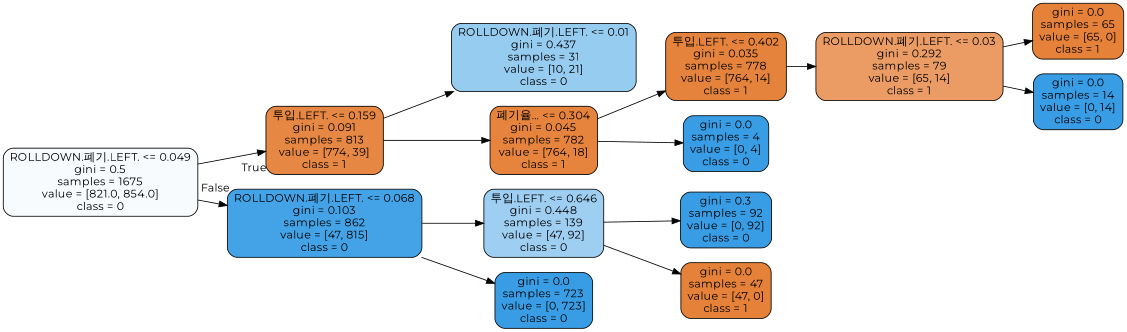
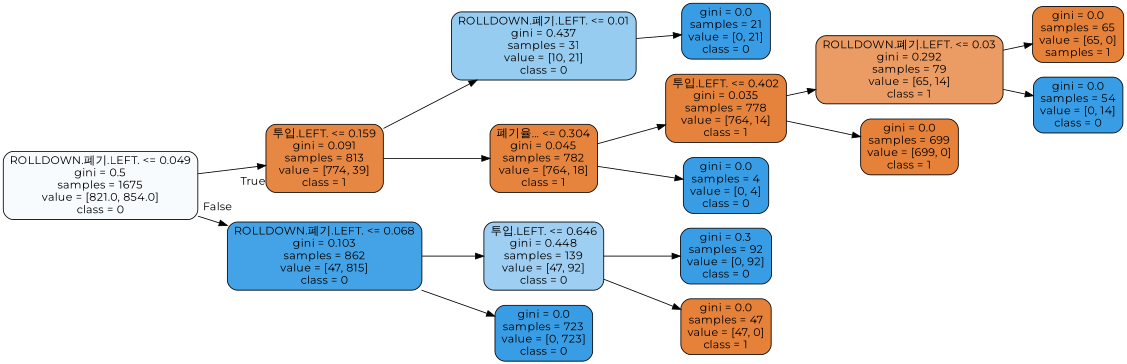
none -> (726, 31)
(1078, 31) -> (1078, 34)
(1078, 102) -> (1078, 105)
none -> (909, 147)
